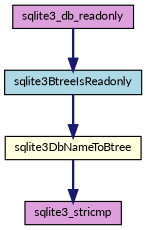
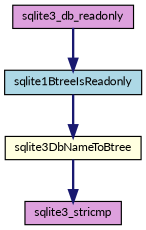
(73, 82) -> (73, 82)
